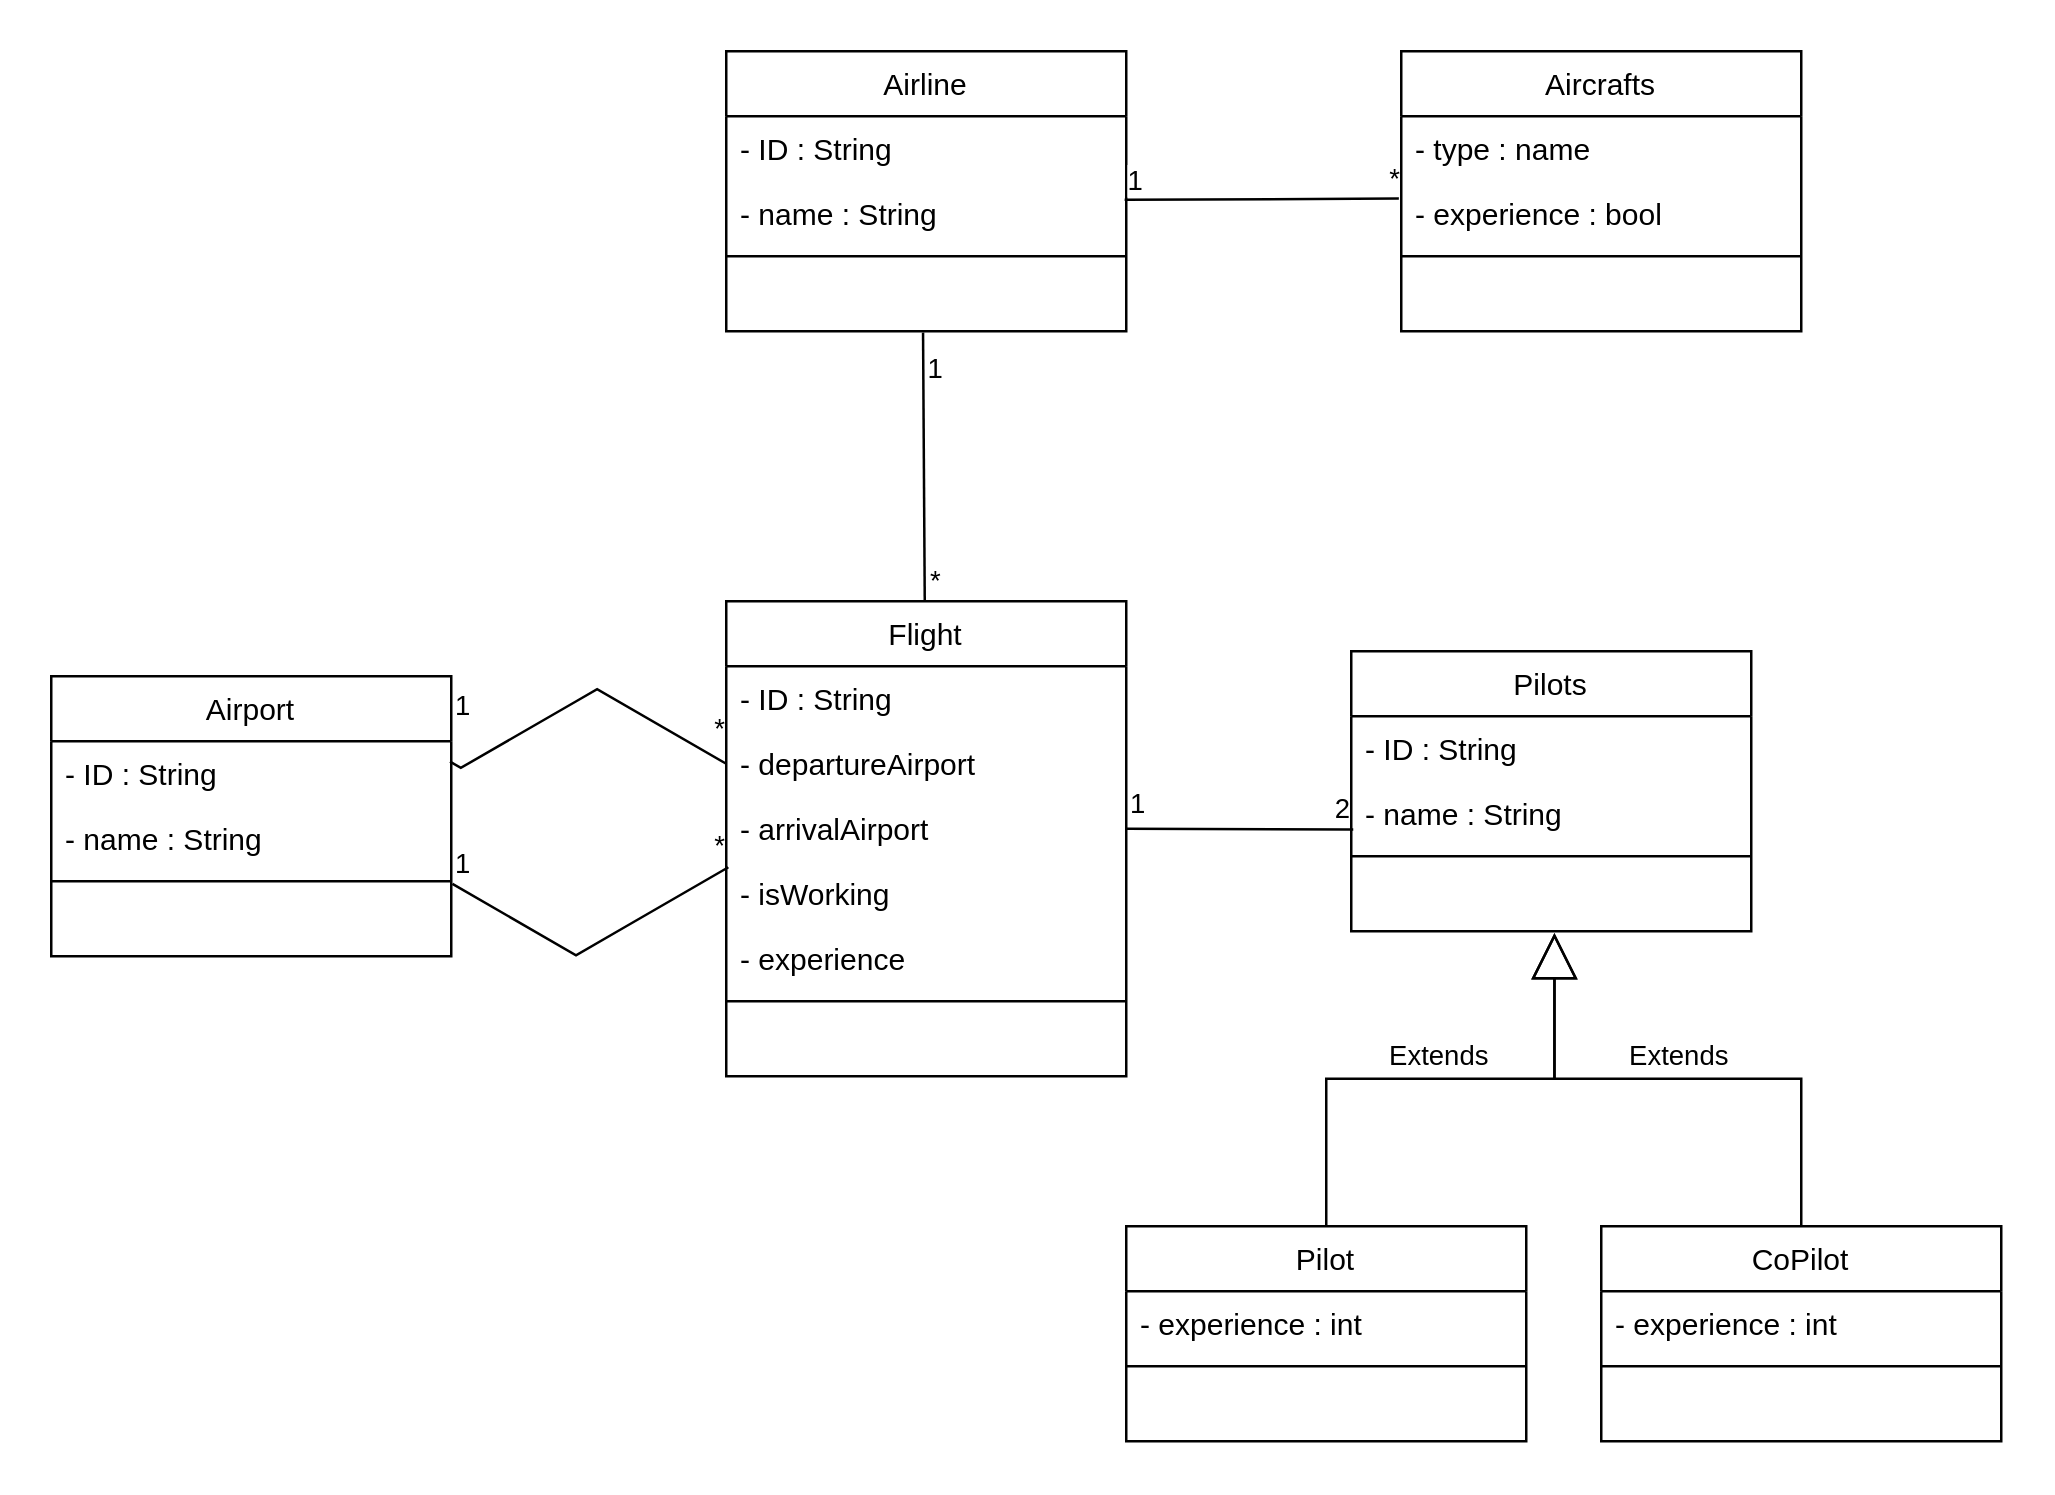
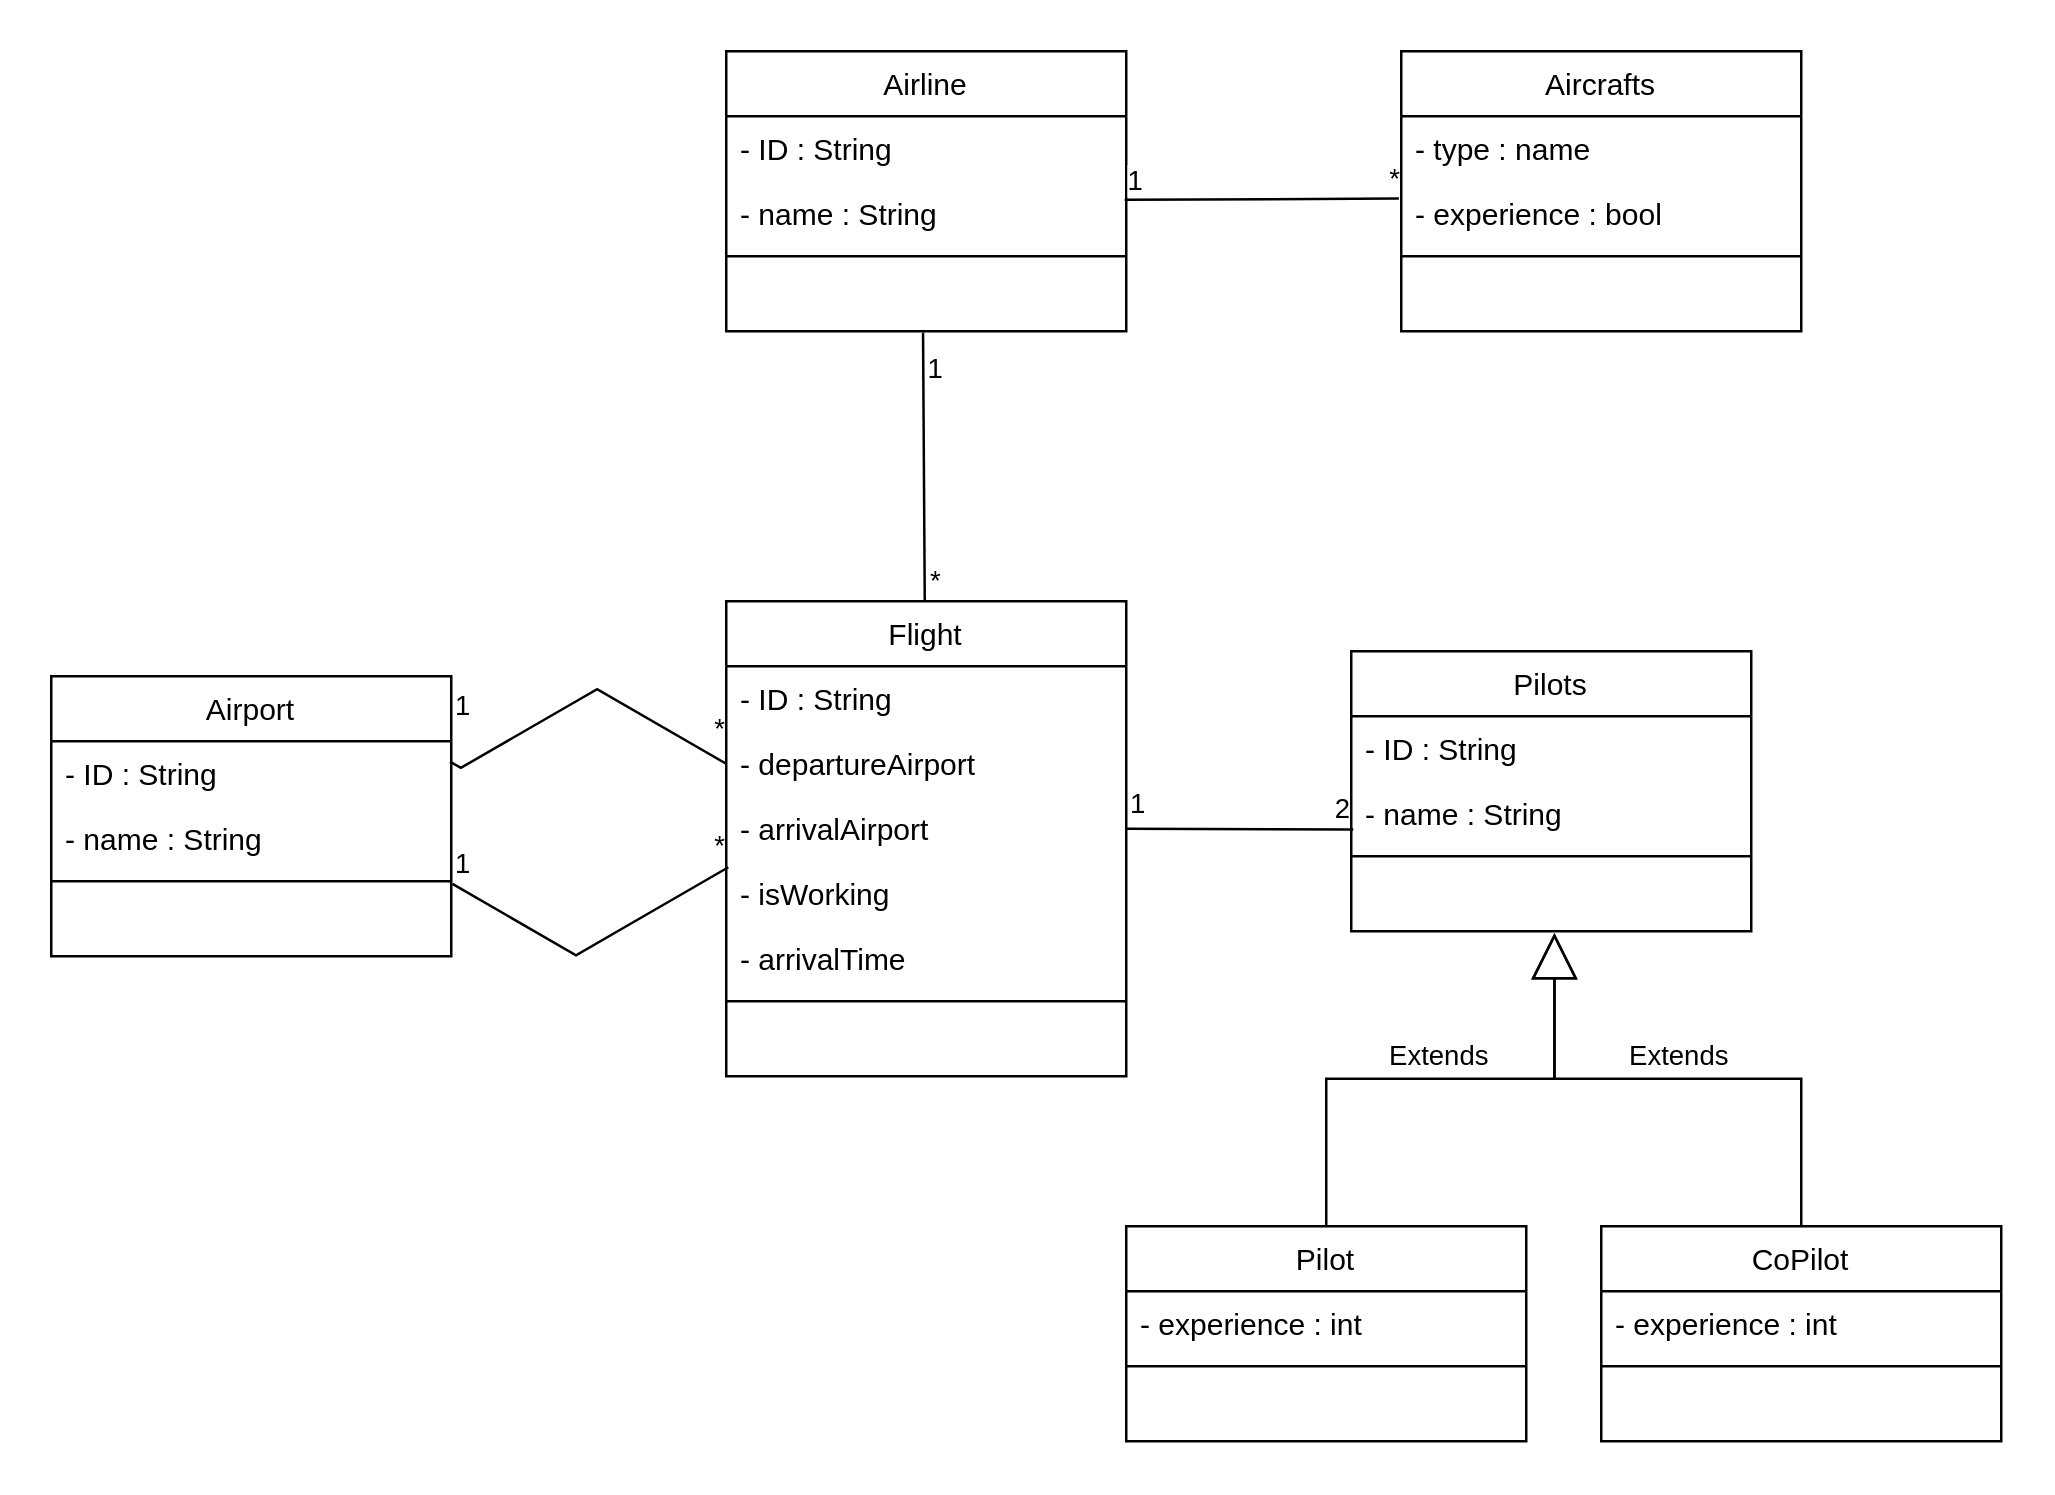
(833, 960) -> (834, 960)
